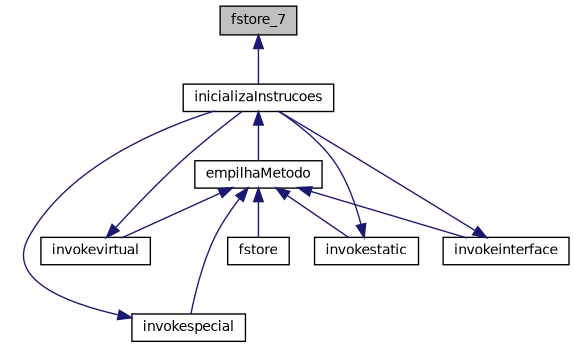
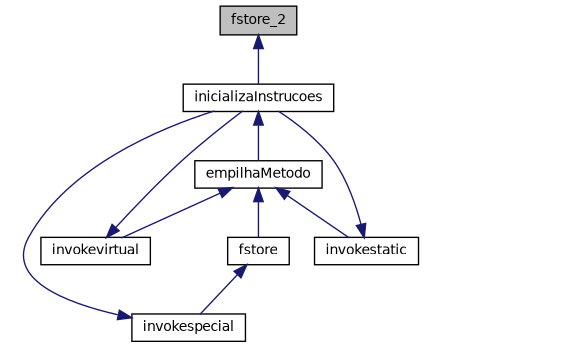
(258, 21) -> (258, 21)
(506, 251) -> none
(208, 253) -> (219, 294)
